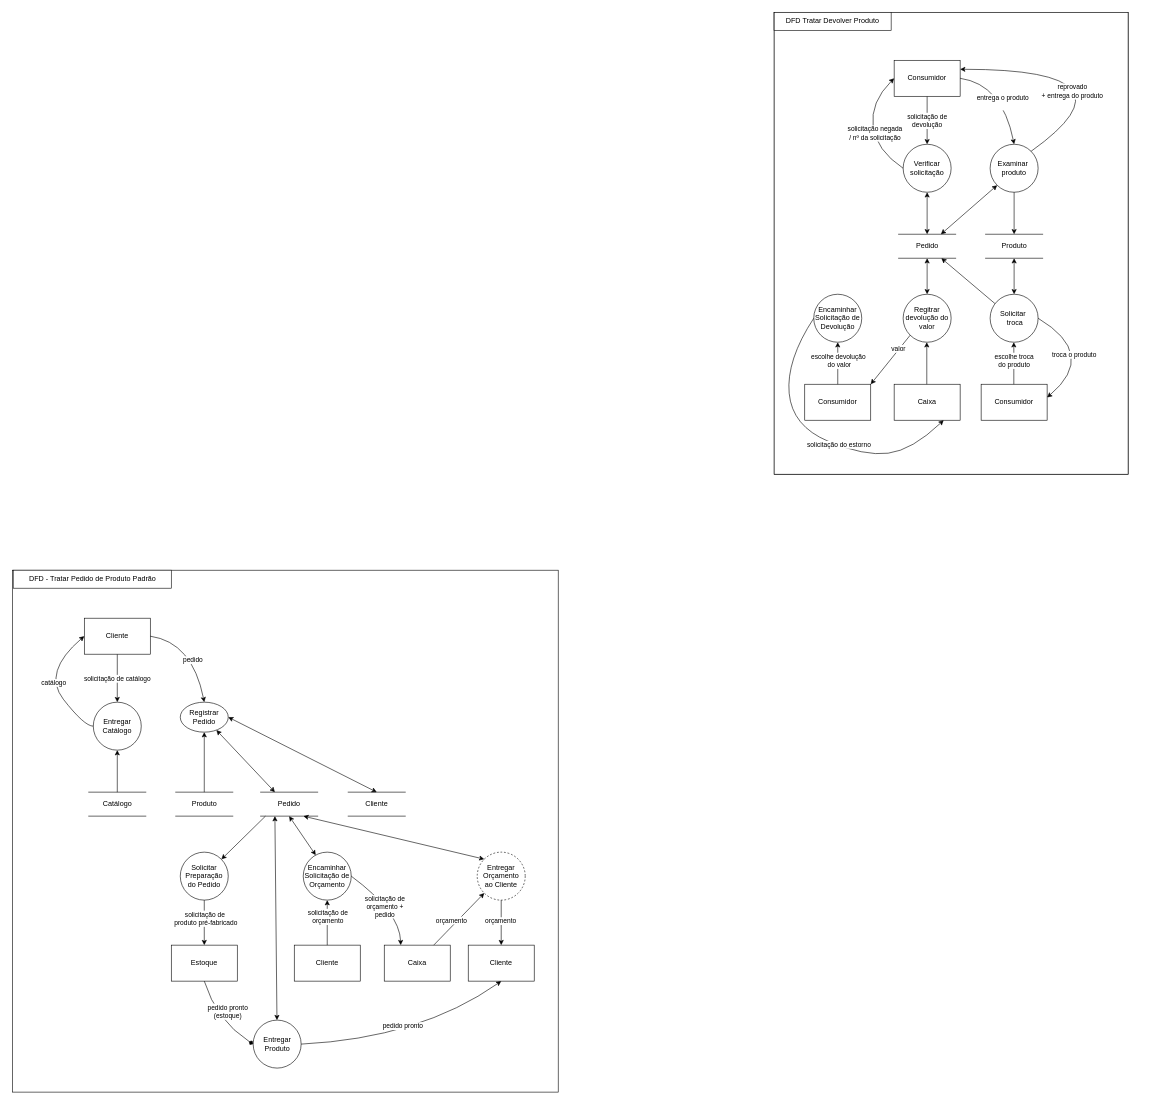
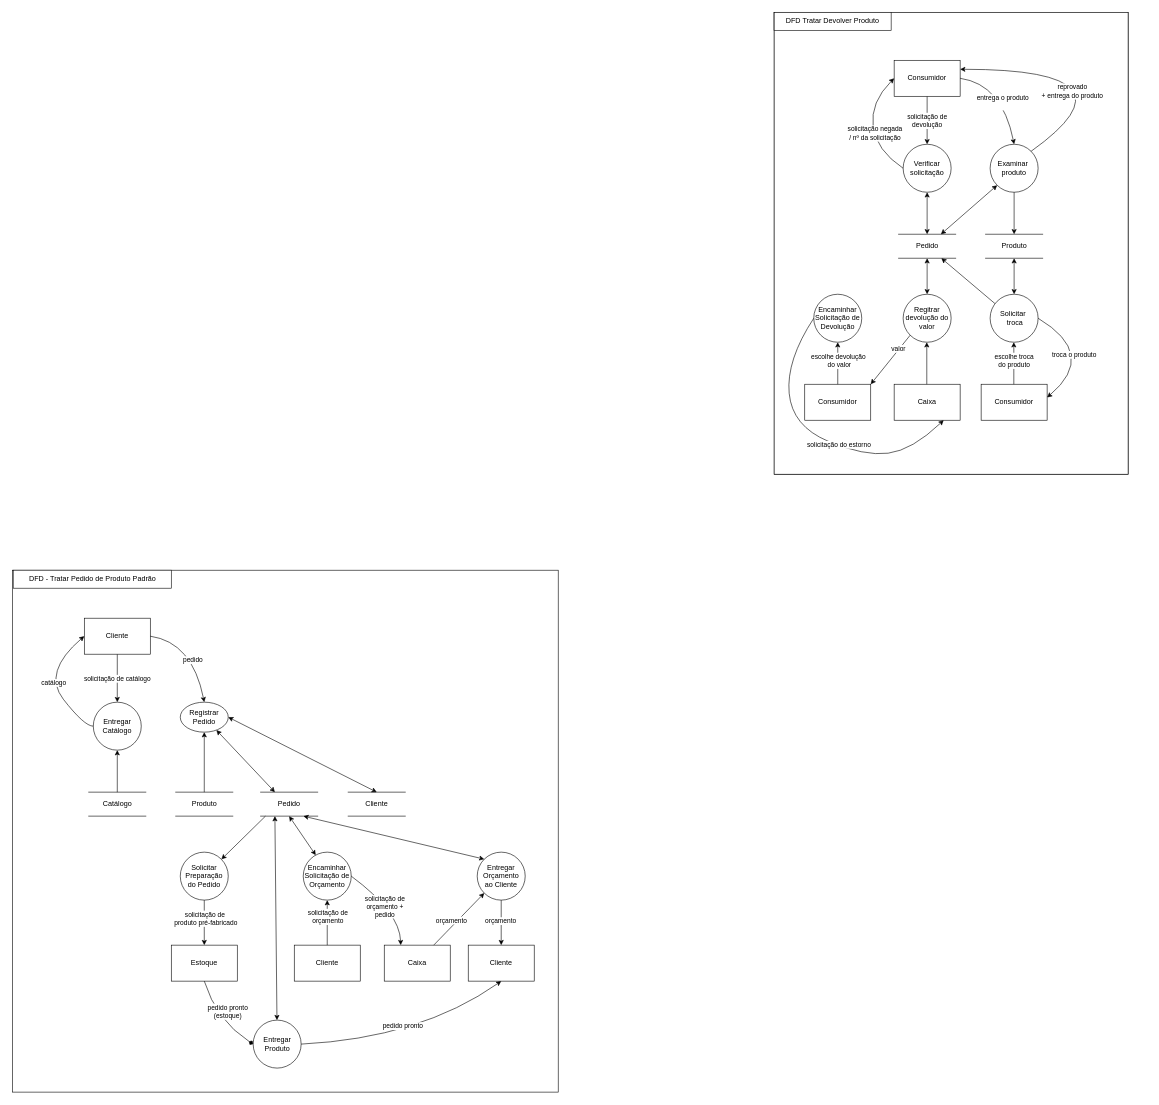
(501, 876) -> (501, 876)
